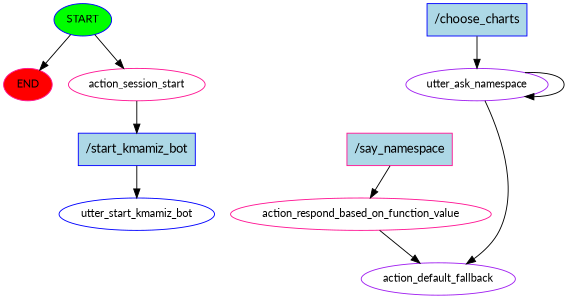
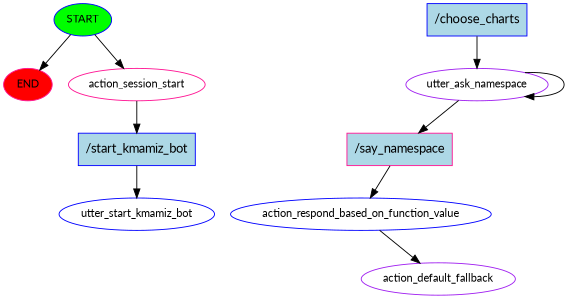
(508, 184) -> (442, 114)
(361, 214) -> (361, 214)
